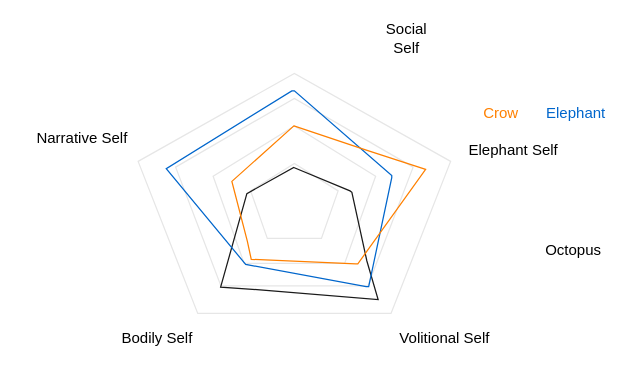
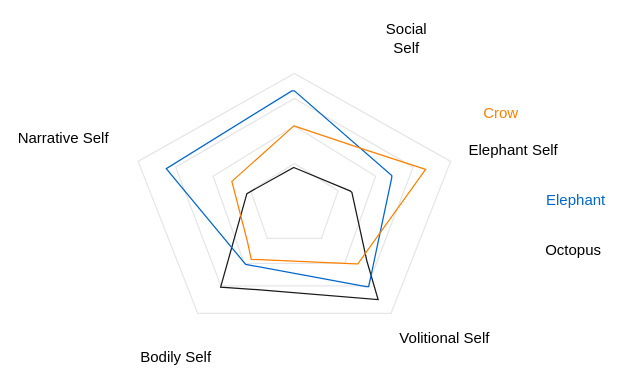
(576, 113) -> (576, 201)
(82, 138) -> (63, 138)
(157, 338) -> (176, 357)
